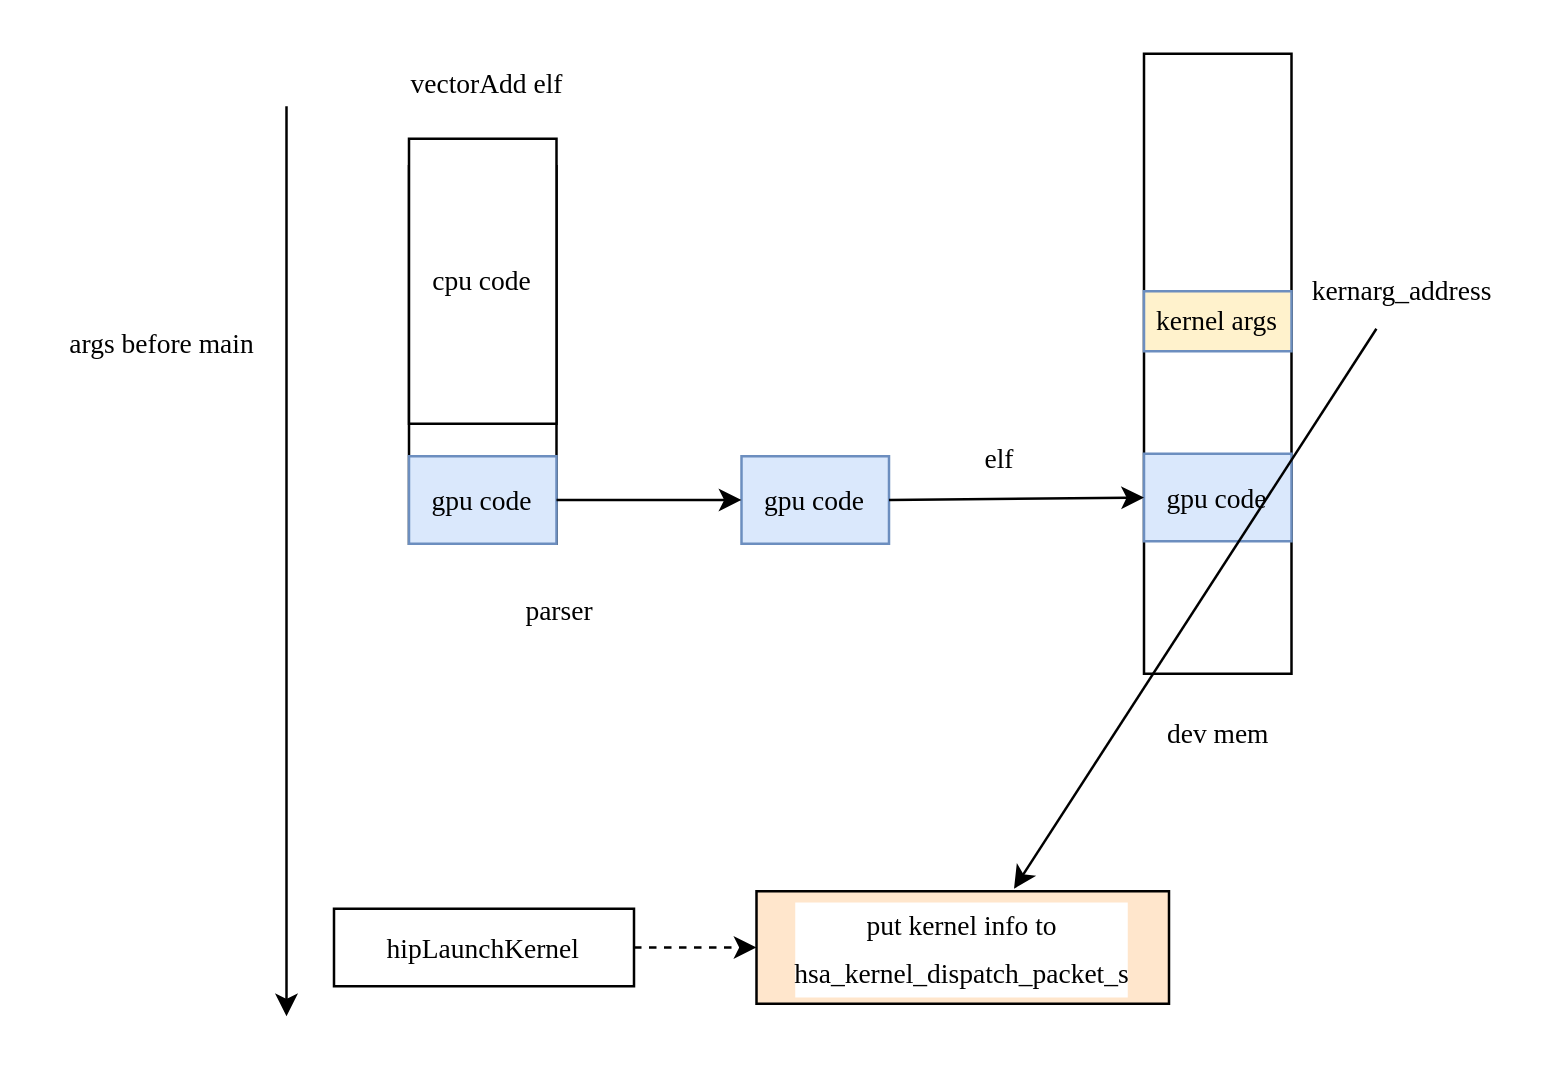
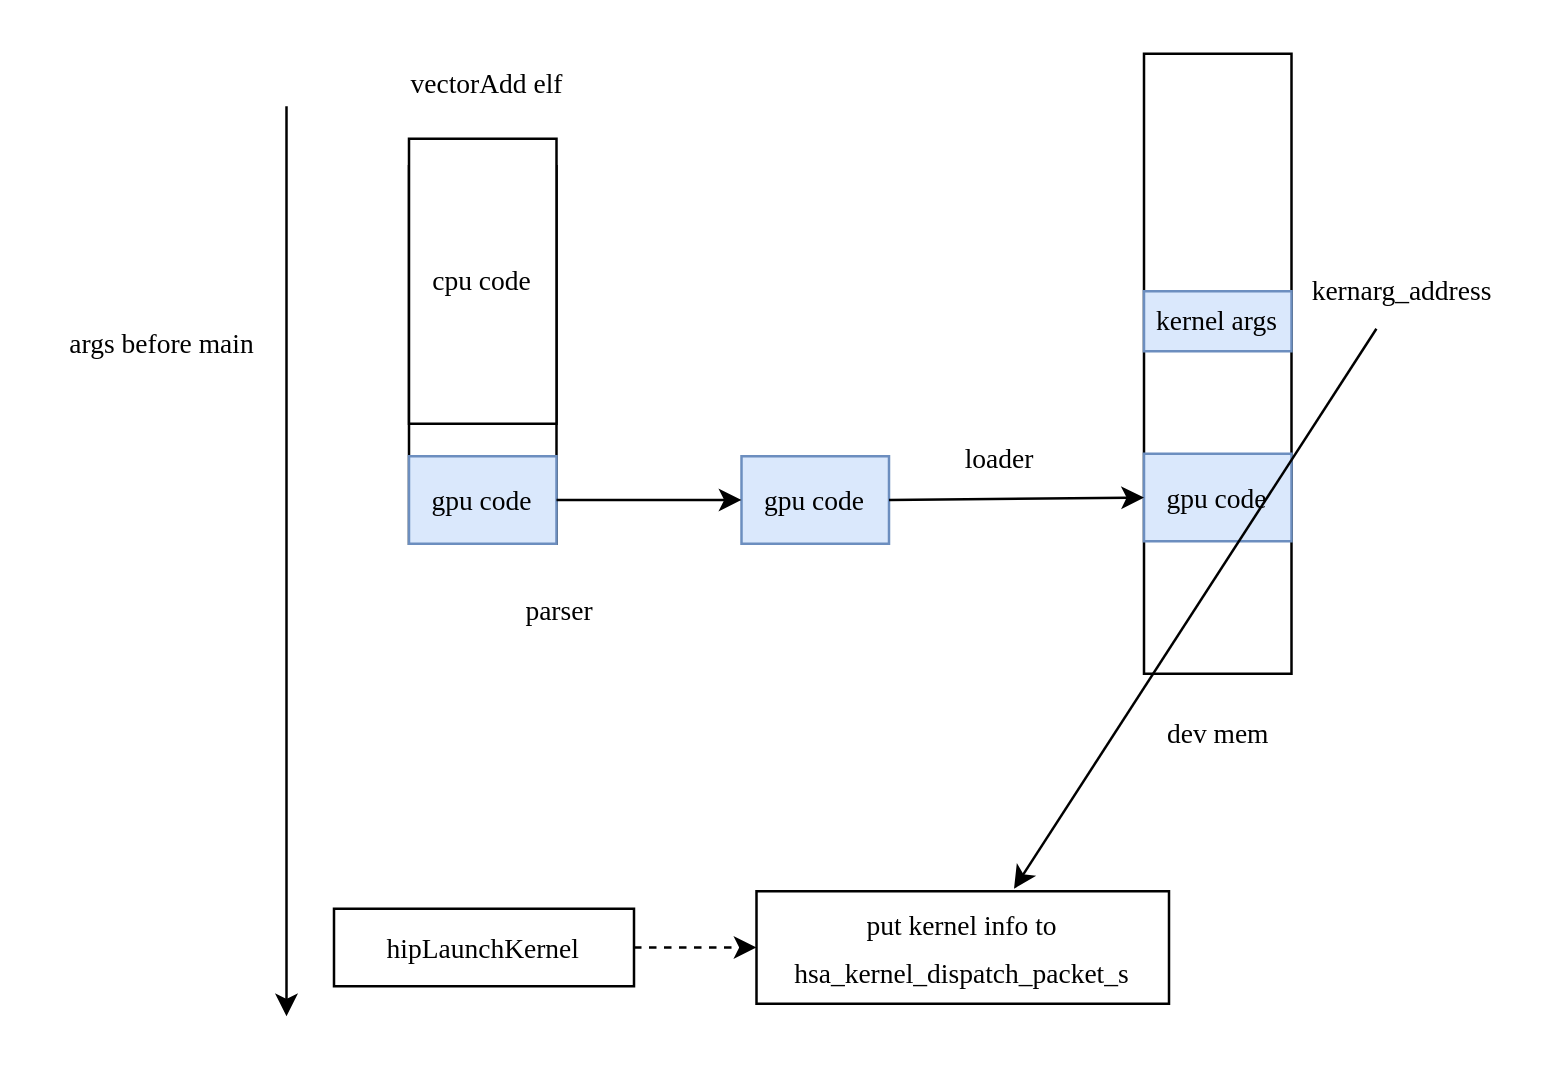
(1218, 321) -> (1218, 321)
(1000, 459) -> (1000, 459)
(963, 948) -> (963, 948)
